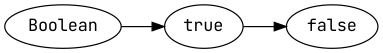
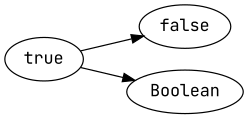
(137, 27) -> (102, 73)
